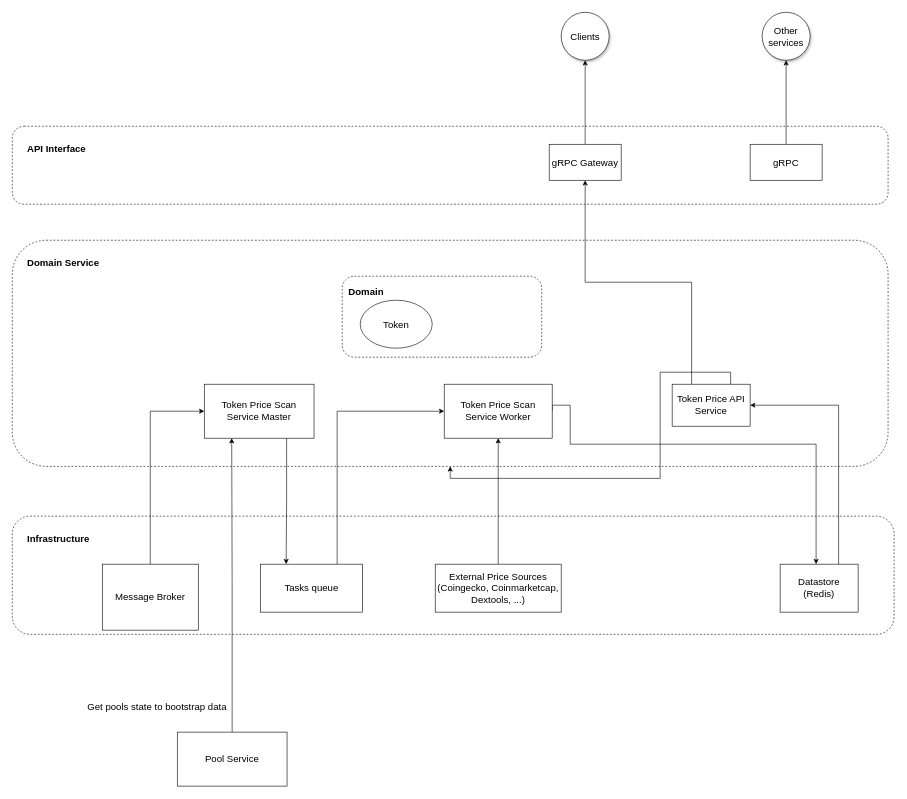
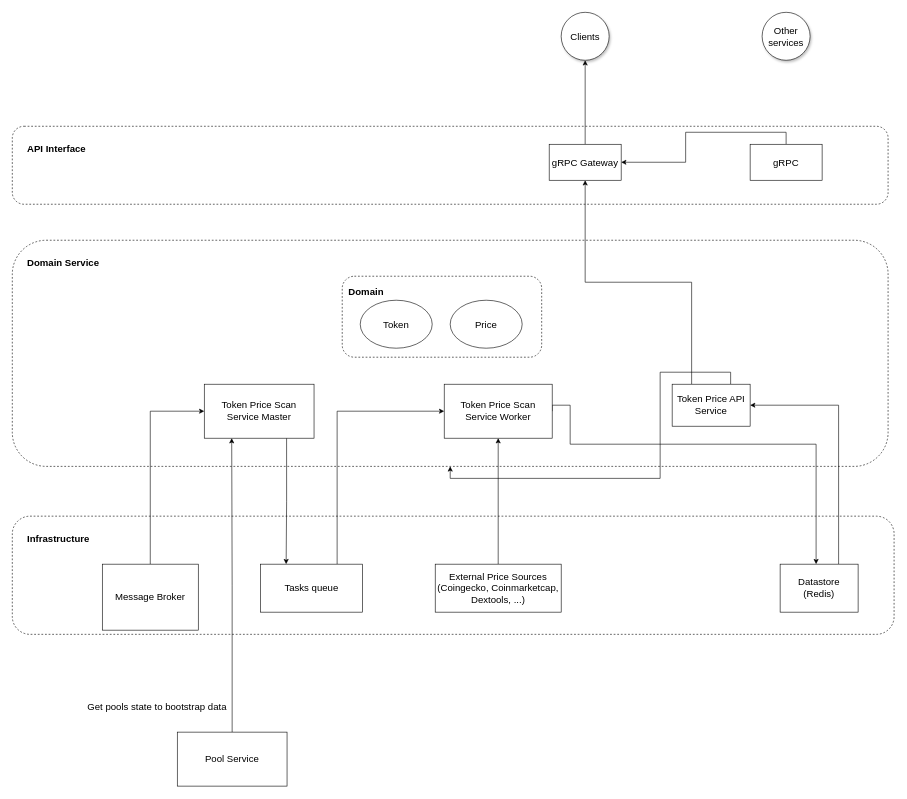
(786, 65) -> (686, 148)
none -> (486, 324)
